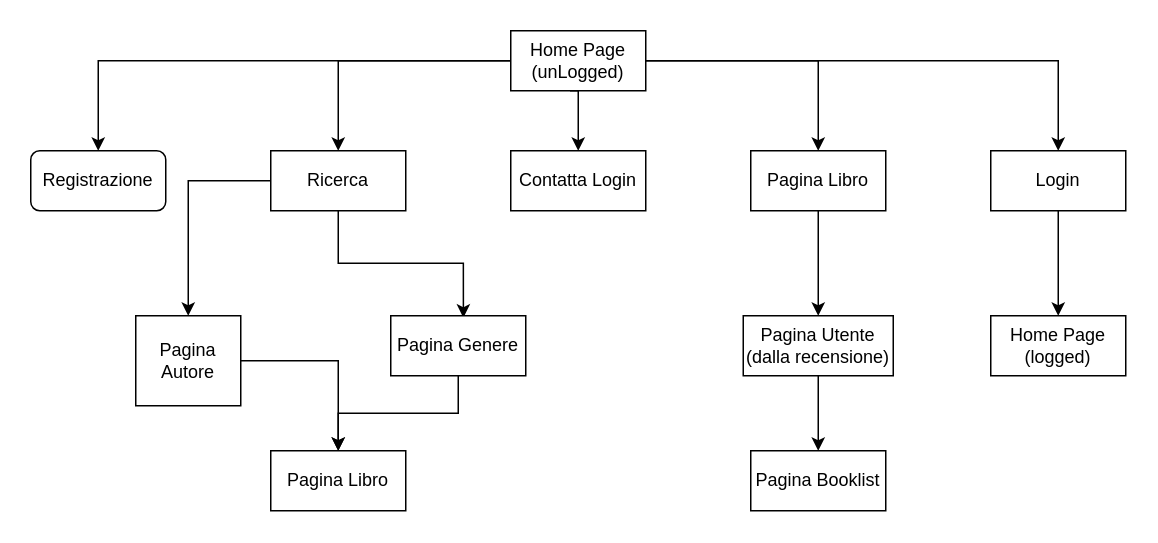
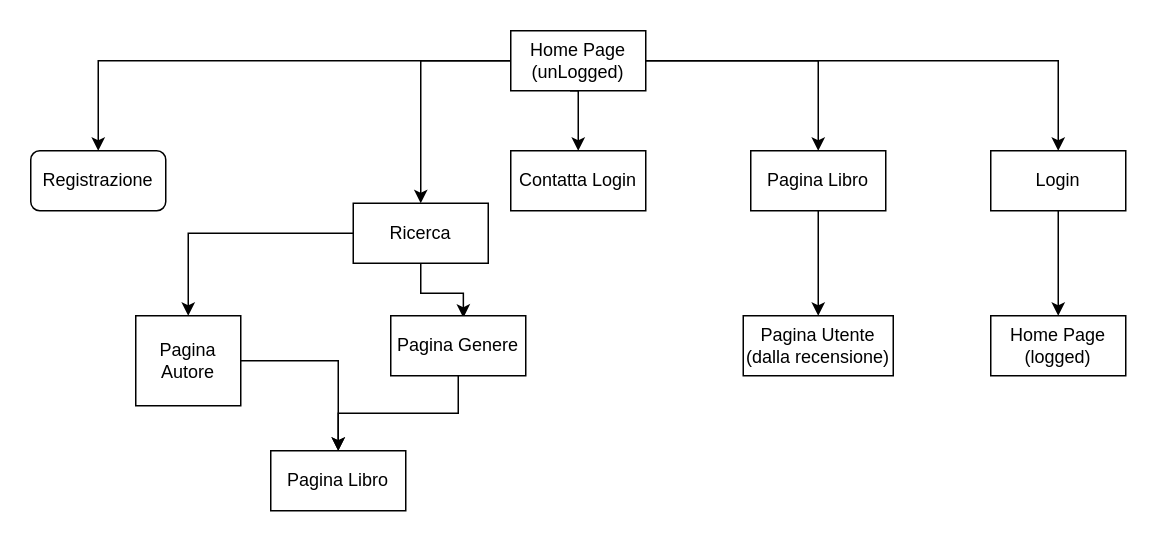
(338, 181) -> (421, 233)
(818, 408) -> none
(818, 481) -> none
